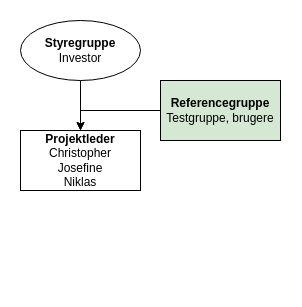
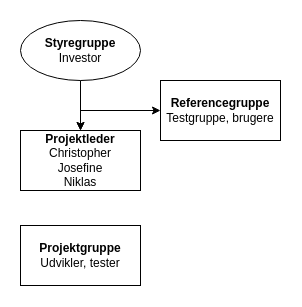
(155, 111) -> (152, 111)
(221, 111) -> (221, 111)
none -> (81, 256)
